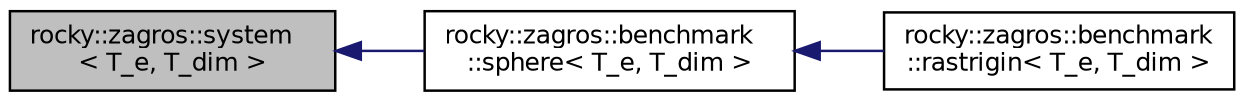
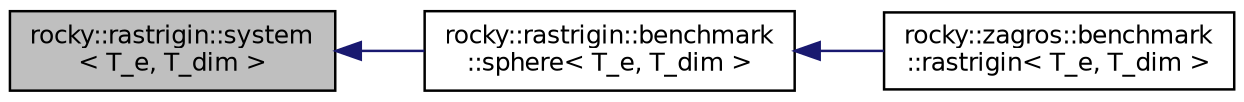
(173, 51) -> (173, 51)
(610, 51) -> (610, 51)
